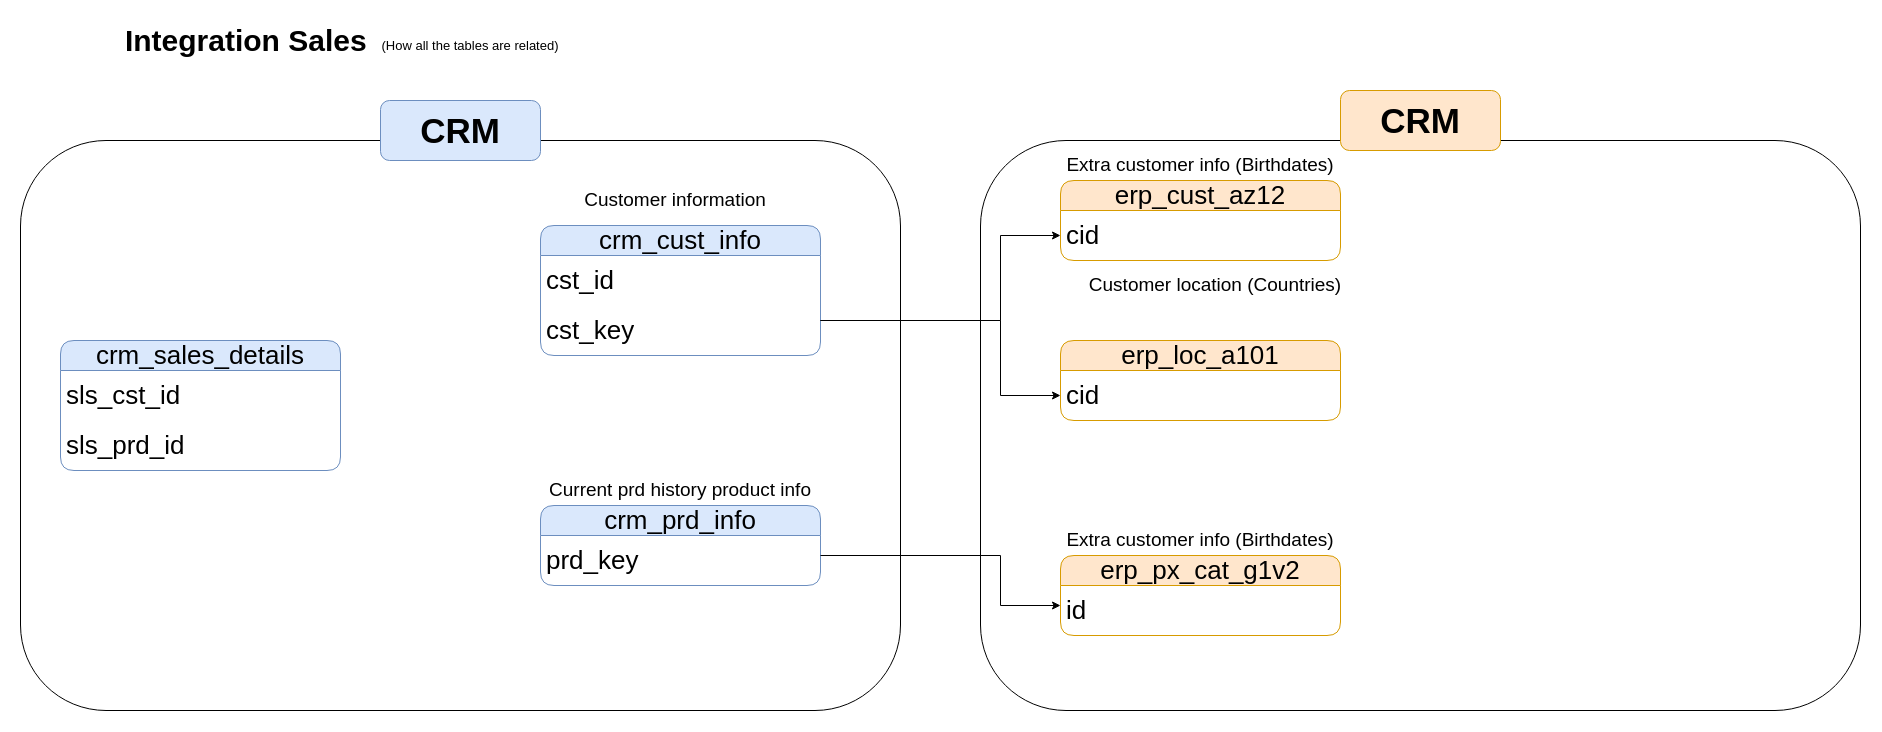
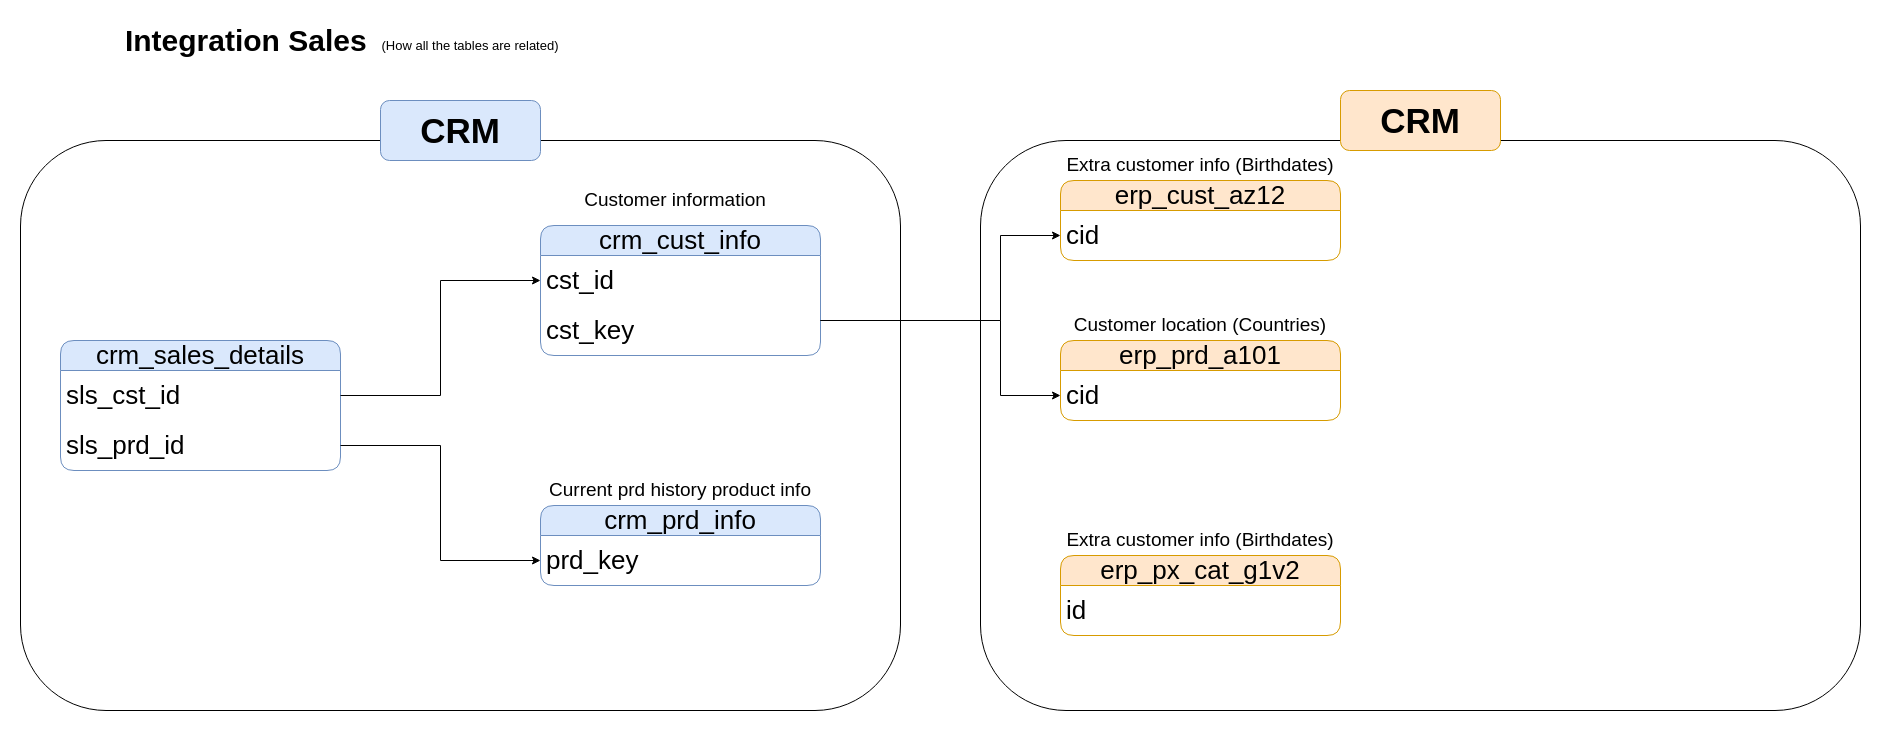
(1216, 286) -> (1201, 326)
none -> (441, 342)
(1201, 356) -> (1201, 356)
none -> (441, 500)
(963, 556) -> none
